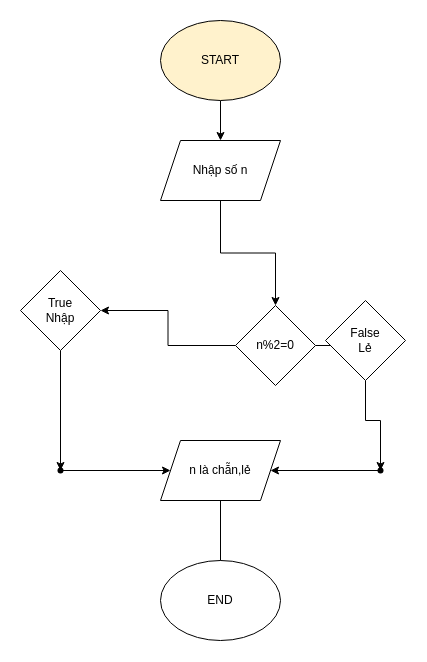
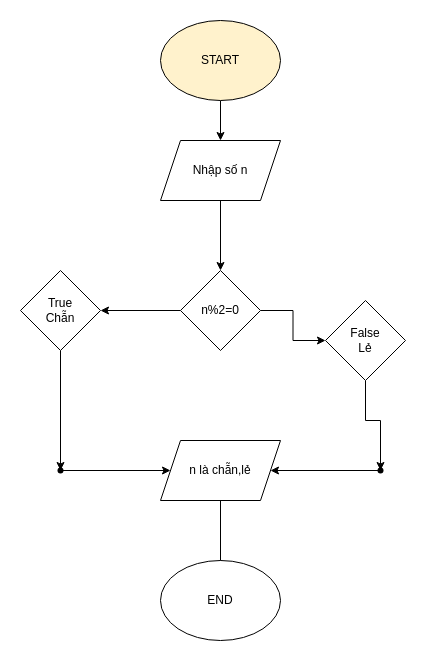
(61, 311) -> (61, 311)
(276, 346) -> (221, 311)
